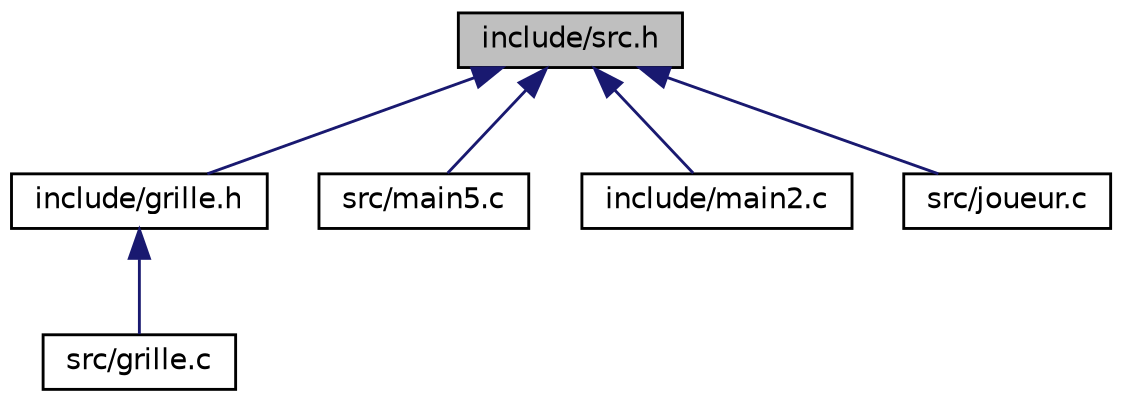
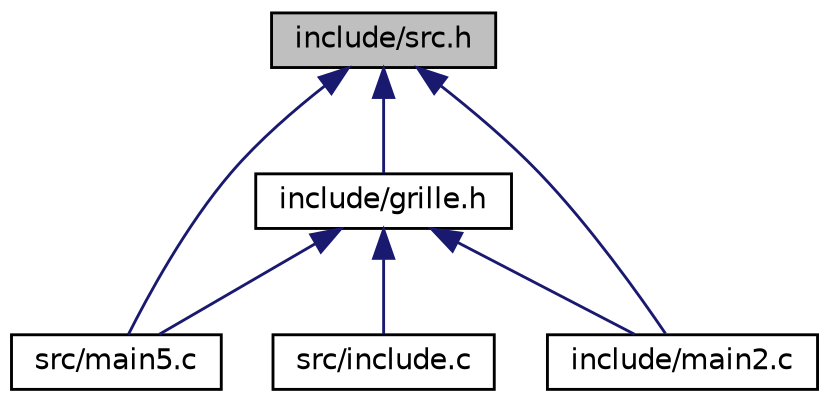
(1007, 201) -> none
none -> (546, 288)
none -> (237, 289)
(139, 362) -> (384, 362)
